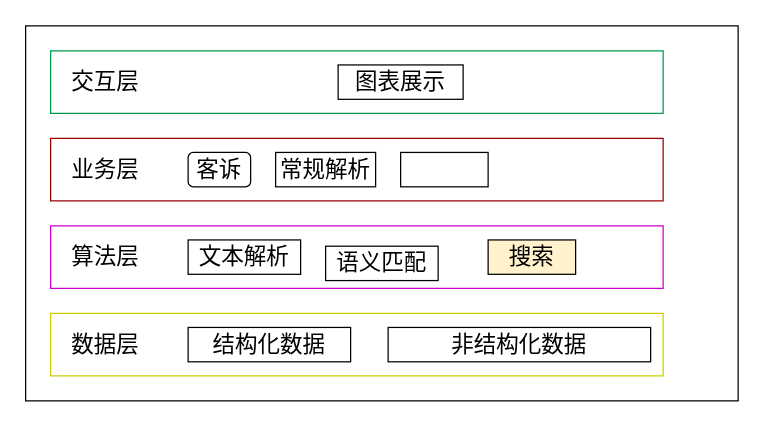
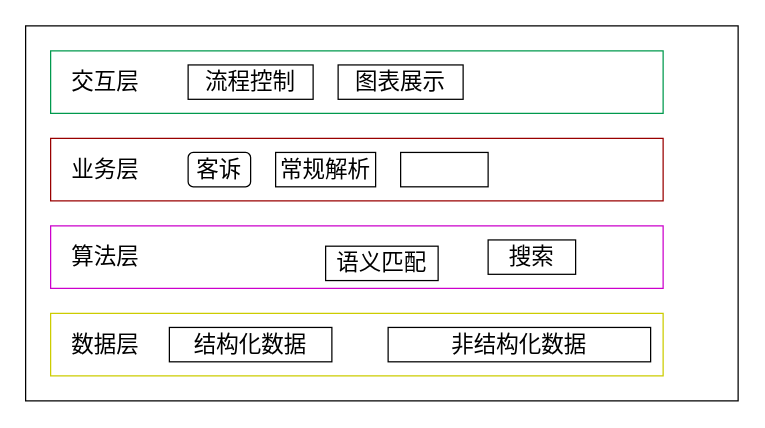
none -> (251, 82)
(244, 257) -> none
(532, 257) -> (532, 257)
(269, 344) -> (251, 344)
